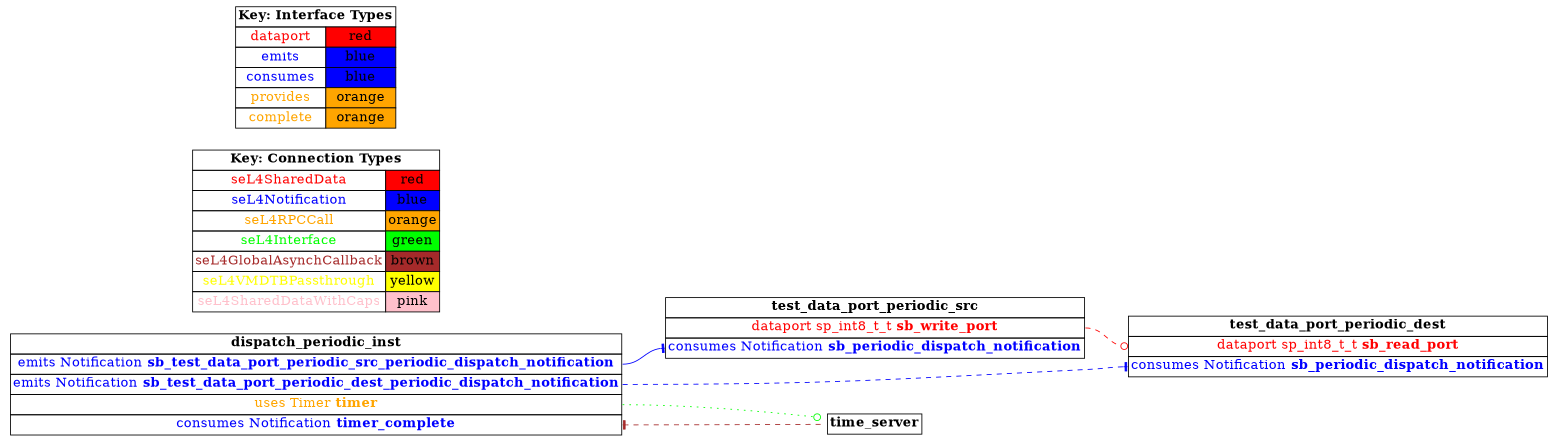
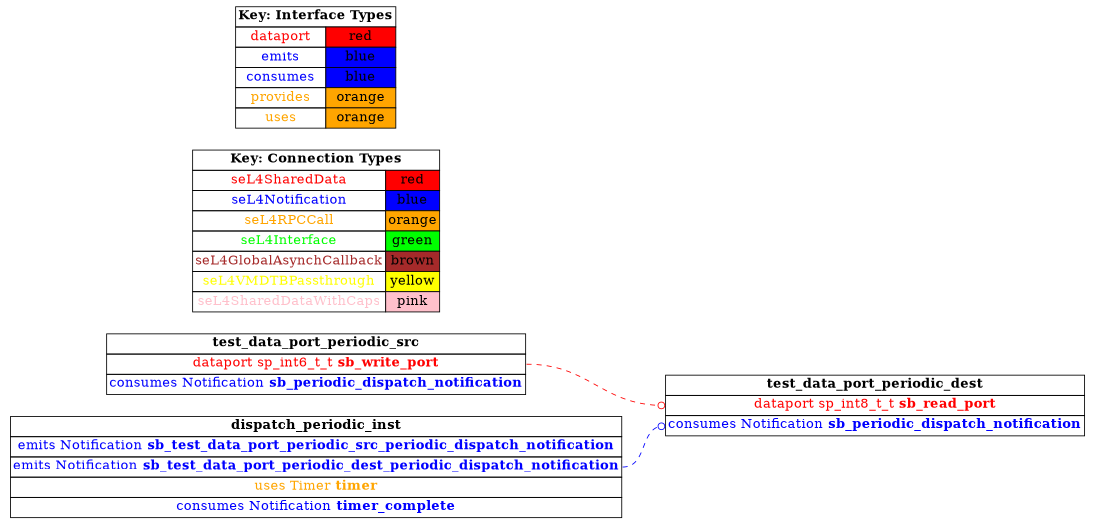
(281, 117) -> (281, 117)
(824, 326) -> (265, 363)
(642, 357) -> none
(873, 380) -> (642, 450)
(875, 424) -> none
